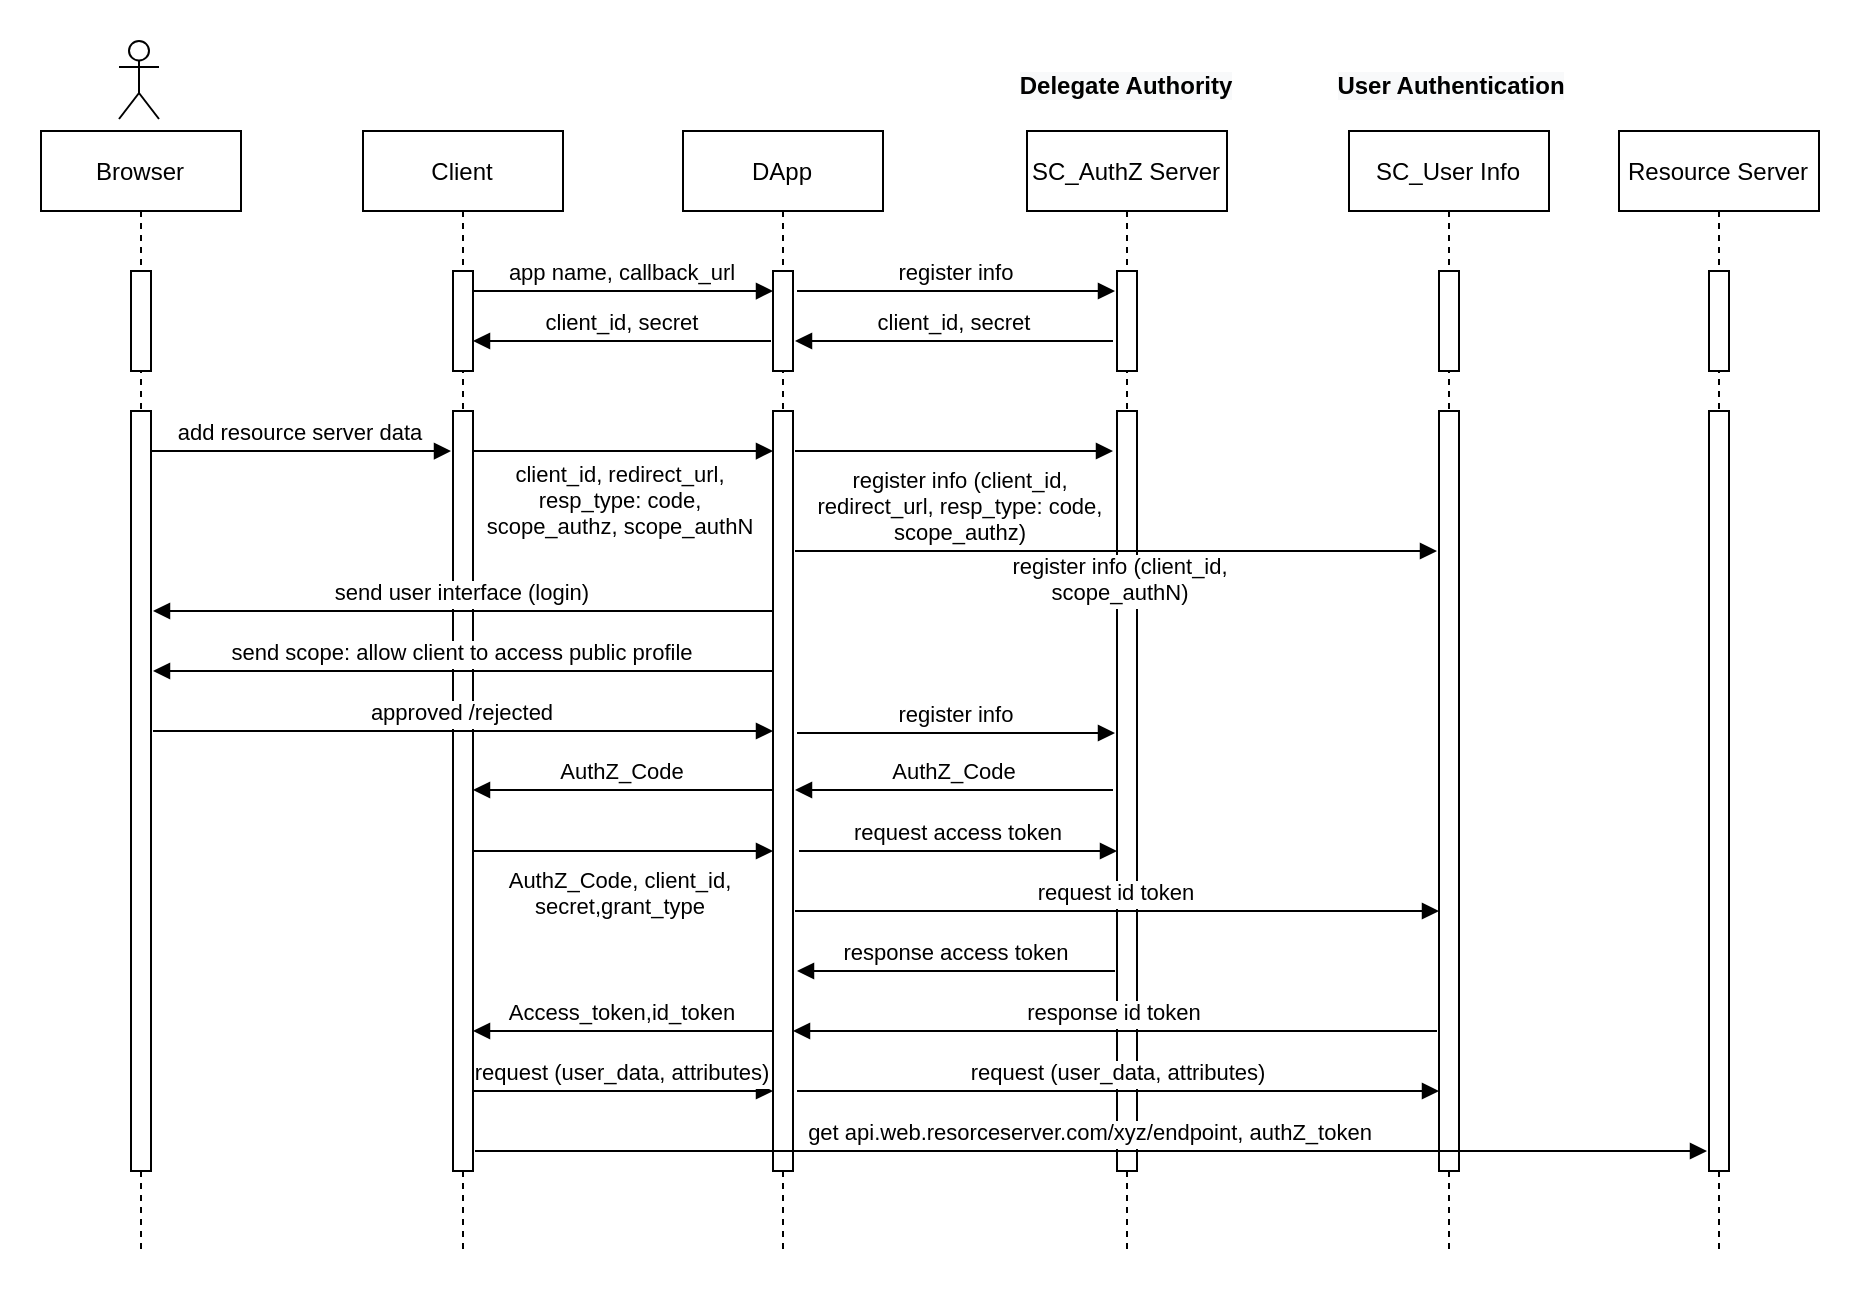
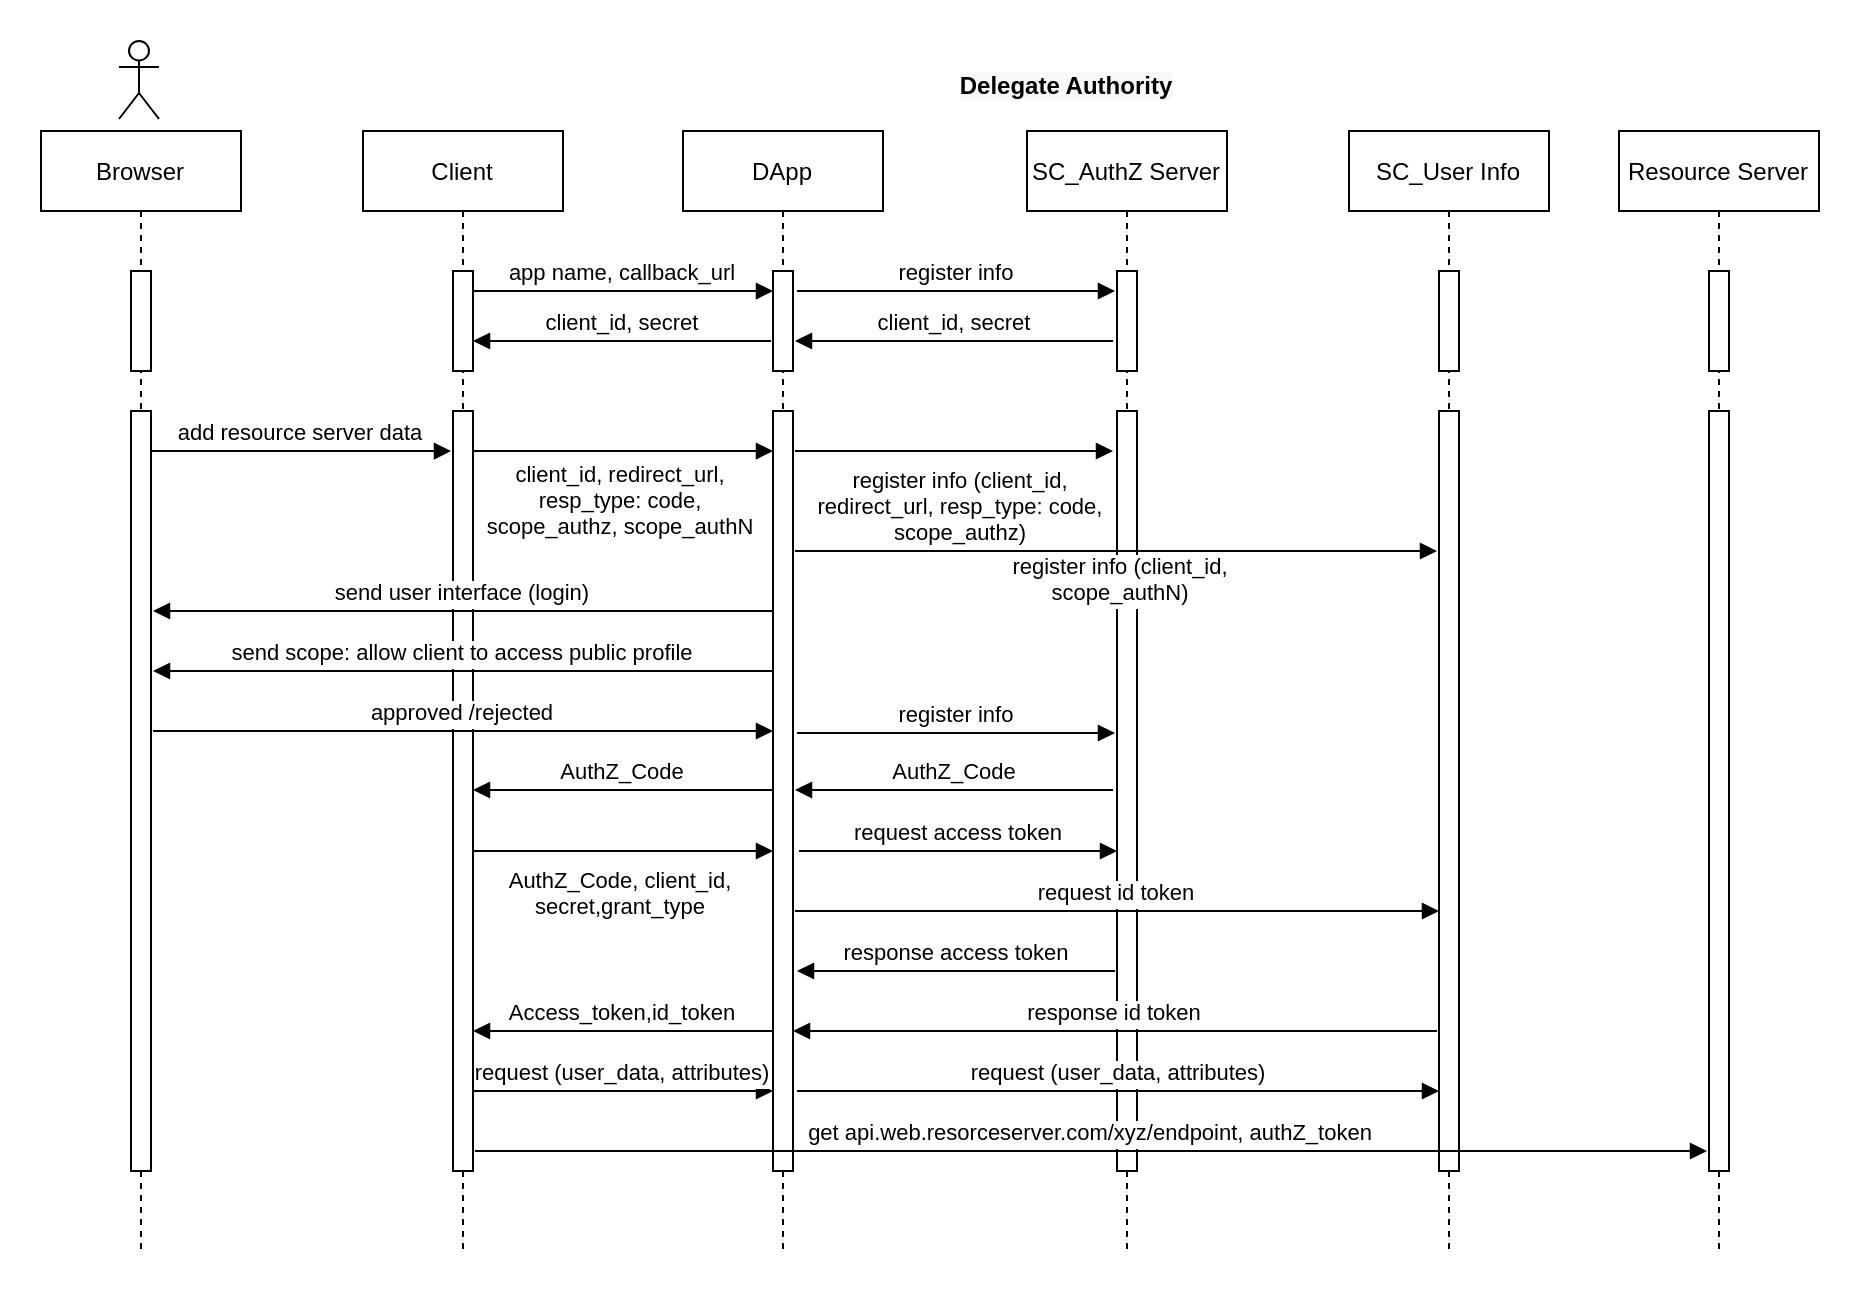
(1127, 89) -> (1067, 89)
(1452, 89) -> none
